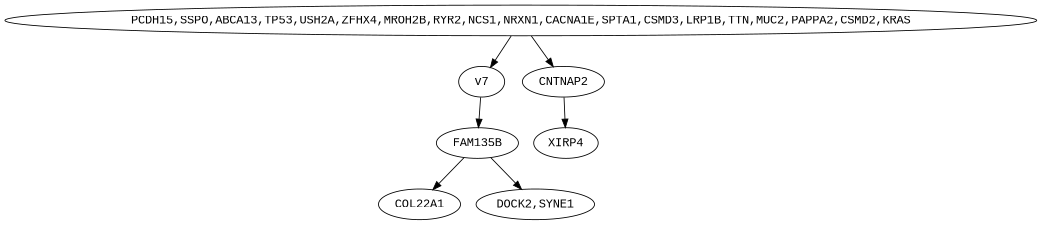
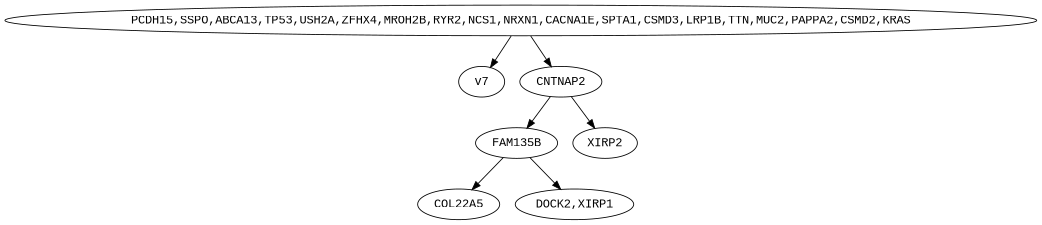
(480, 108) -> (541, 109)
(566, 143) -> (605, 143)
(420, 204) -> (459, 204)
(535, 204) -> (574, 204)
